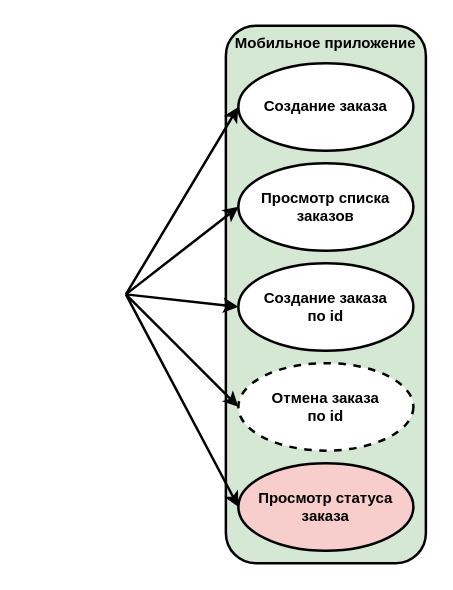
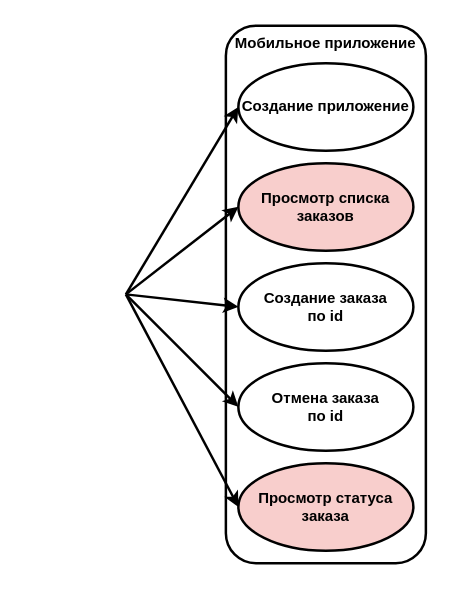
(326, 43) -> (326, 43)
(326, 107) -> (326, 107)
(326, 207) -> (326, 207)
(326, 407) -> (326, 407)
